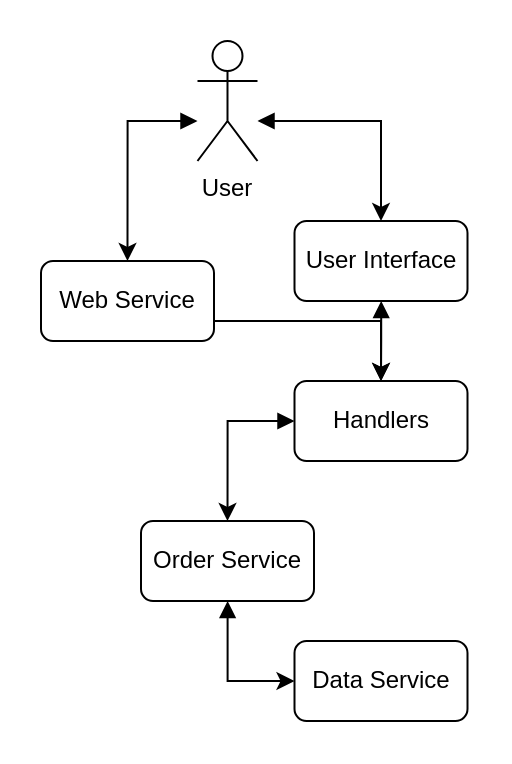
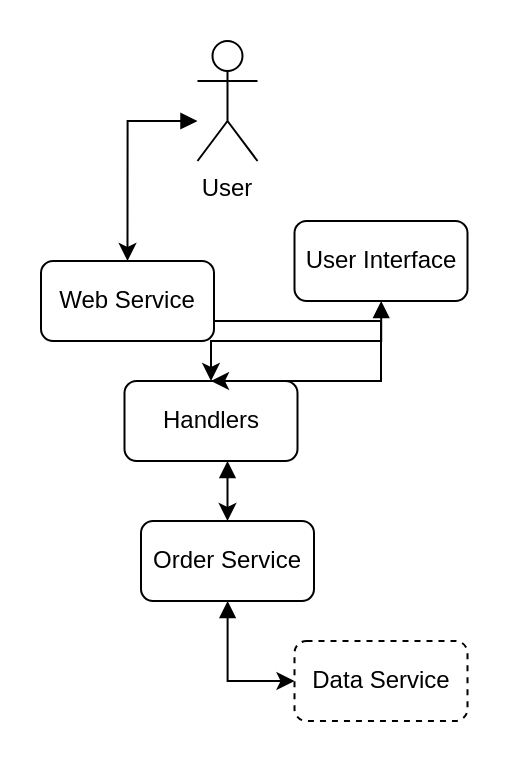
(371, 121) -> none
(381, 421) -> (211, 421)
(381, 681) -> (381, 681)
